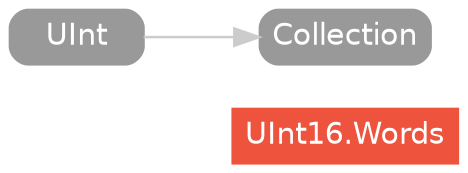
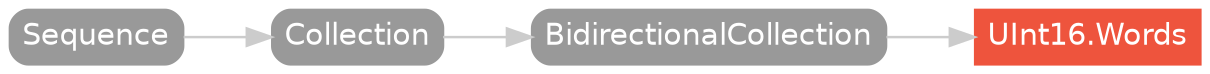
(77, 37) -> (97, 37)
none -> (709, 37)
